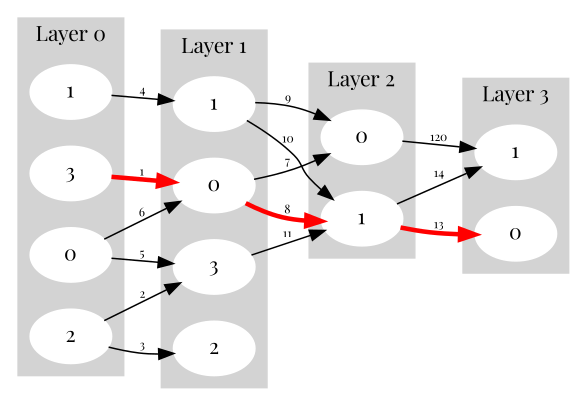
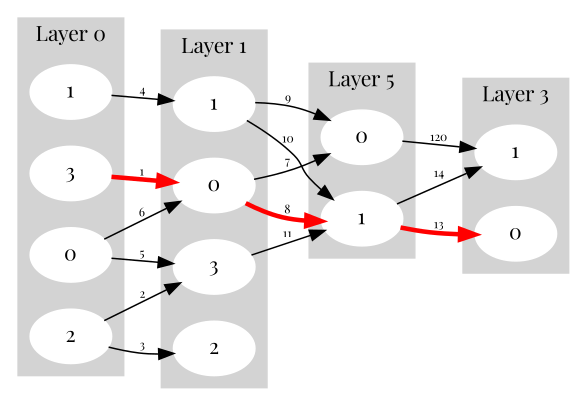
(362, 81) -> (362, 81)
